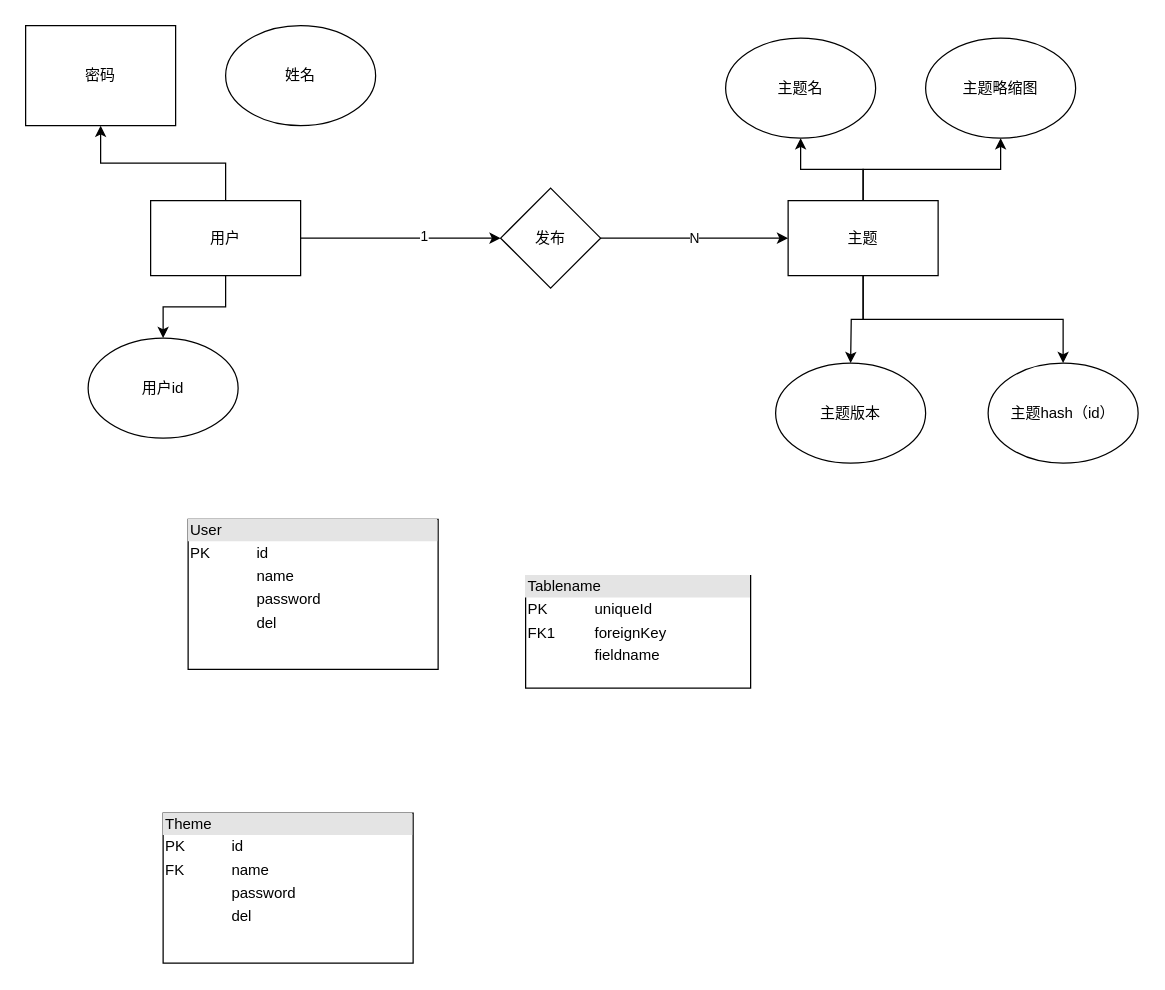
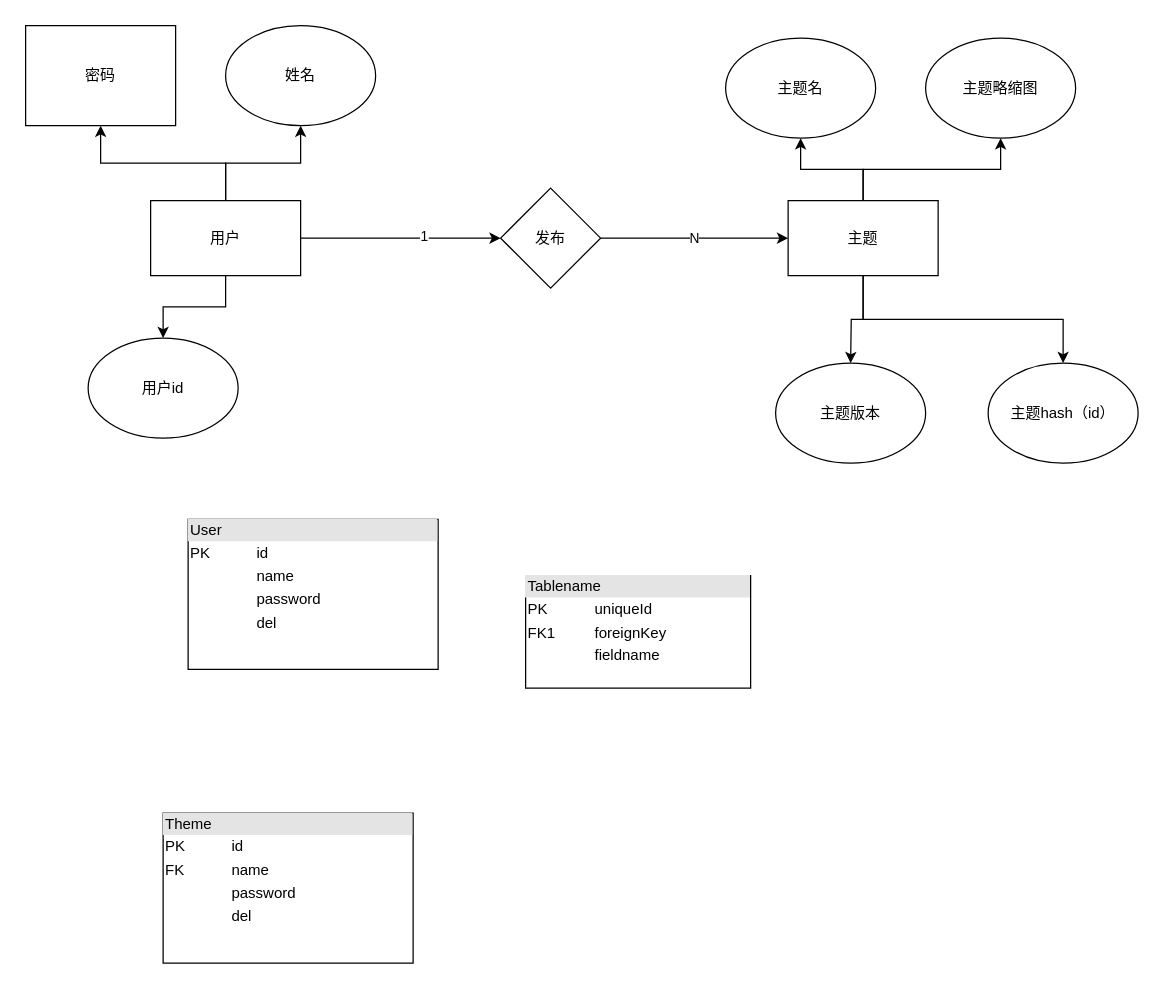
none -> (278, 163)
